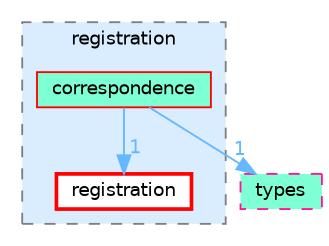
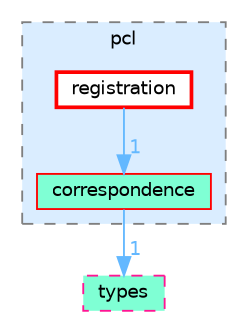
(124, 40) -> (124, 40)
(124, 131) -> (124, 131)
